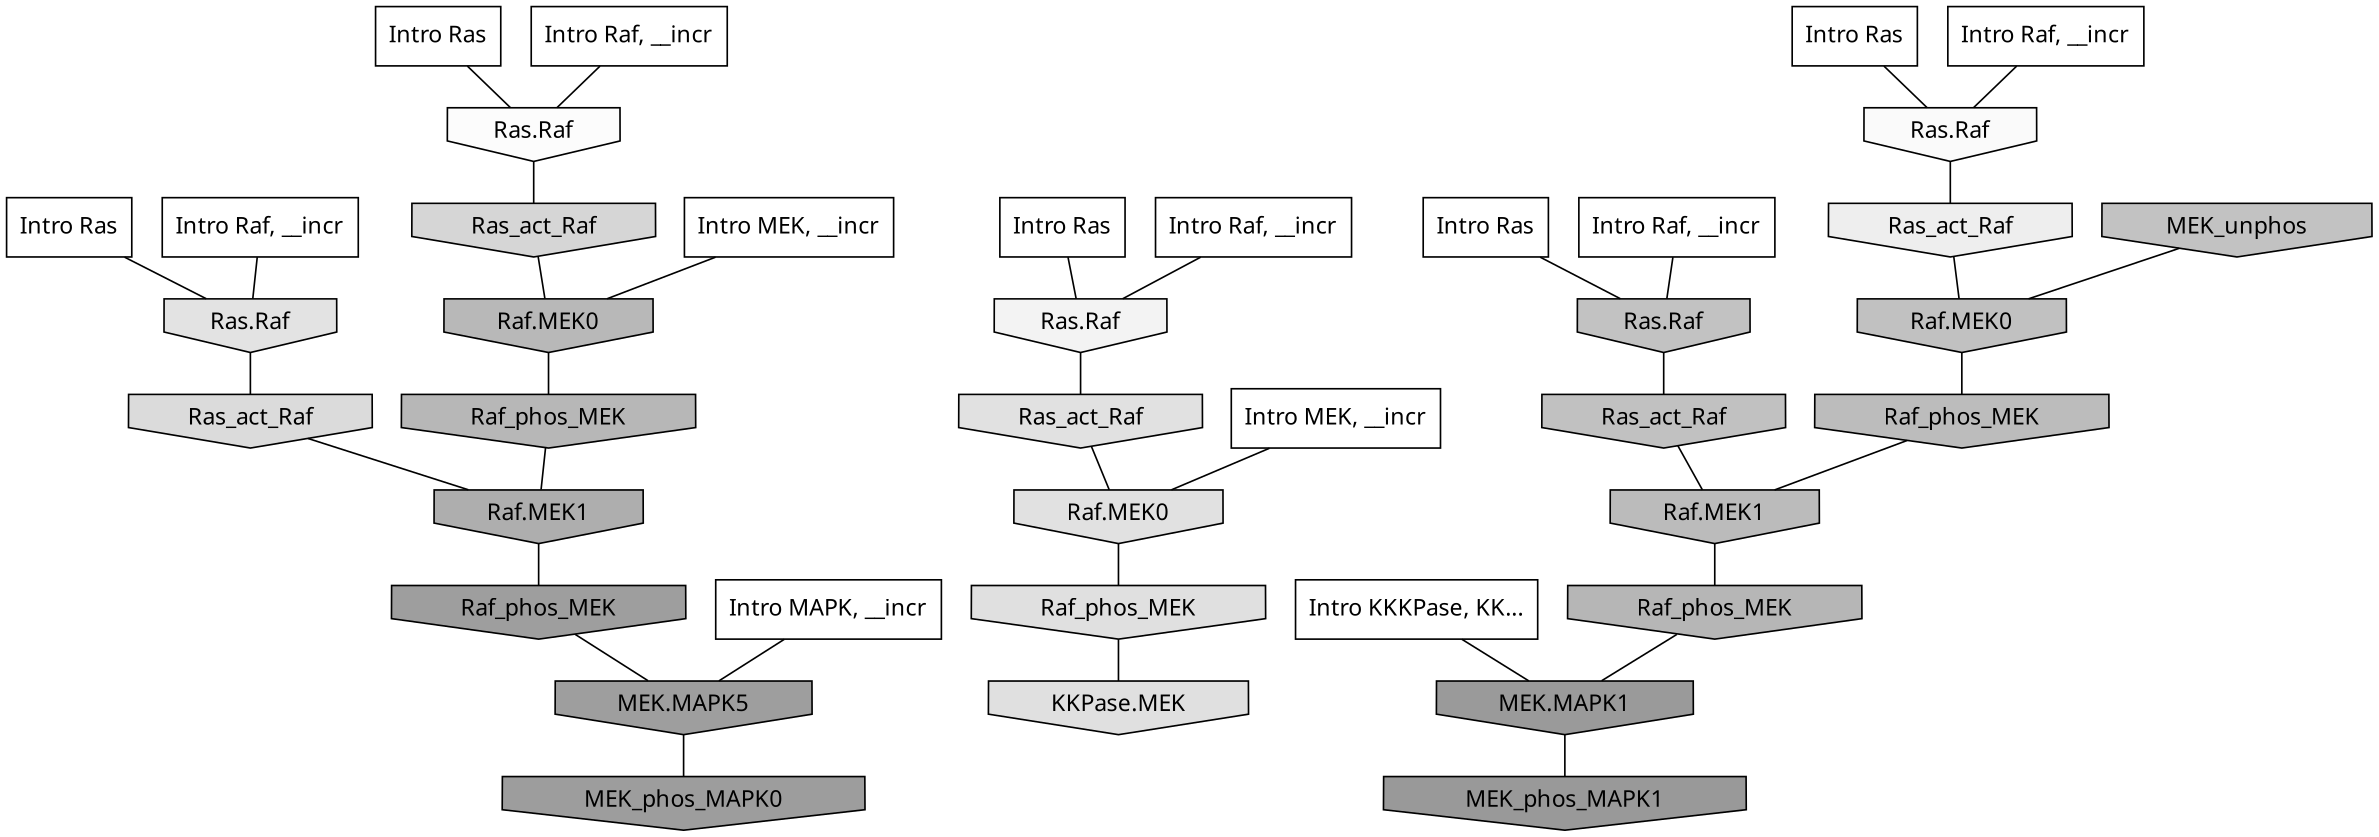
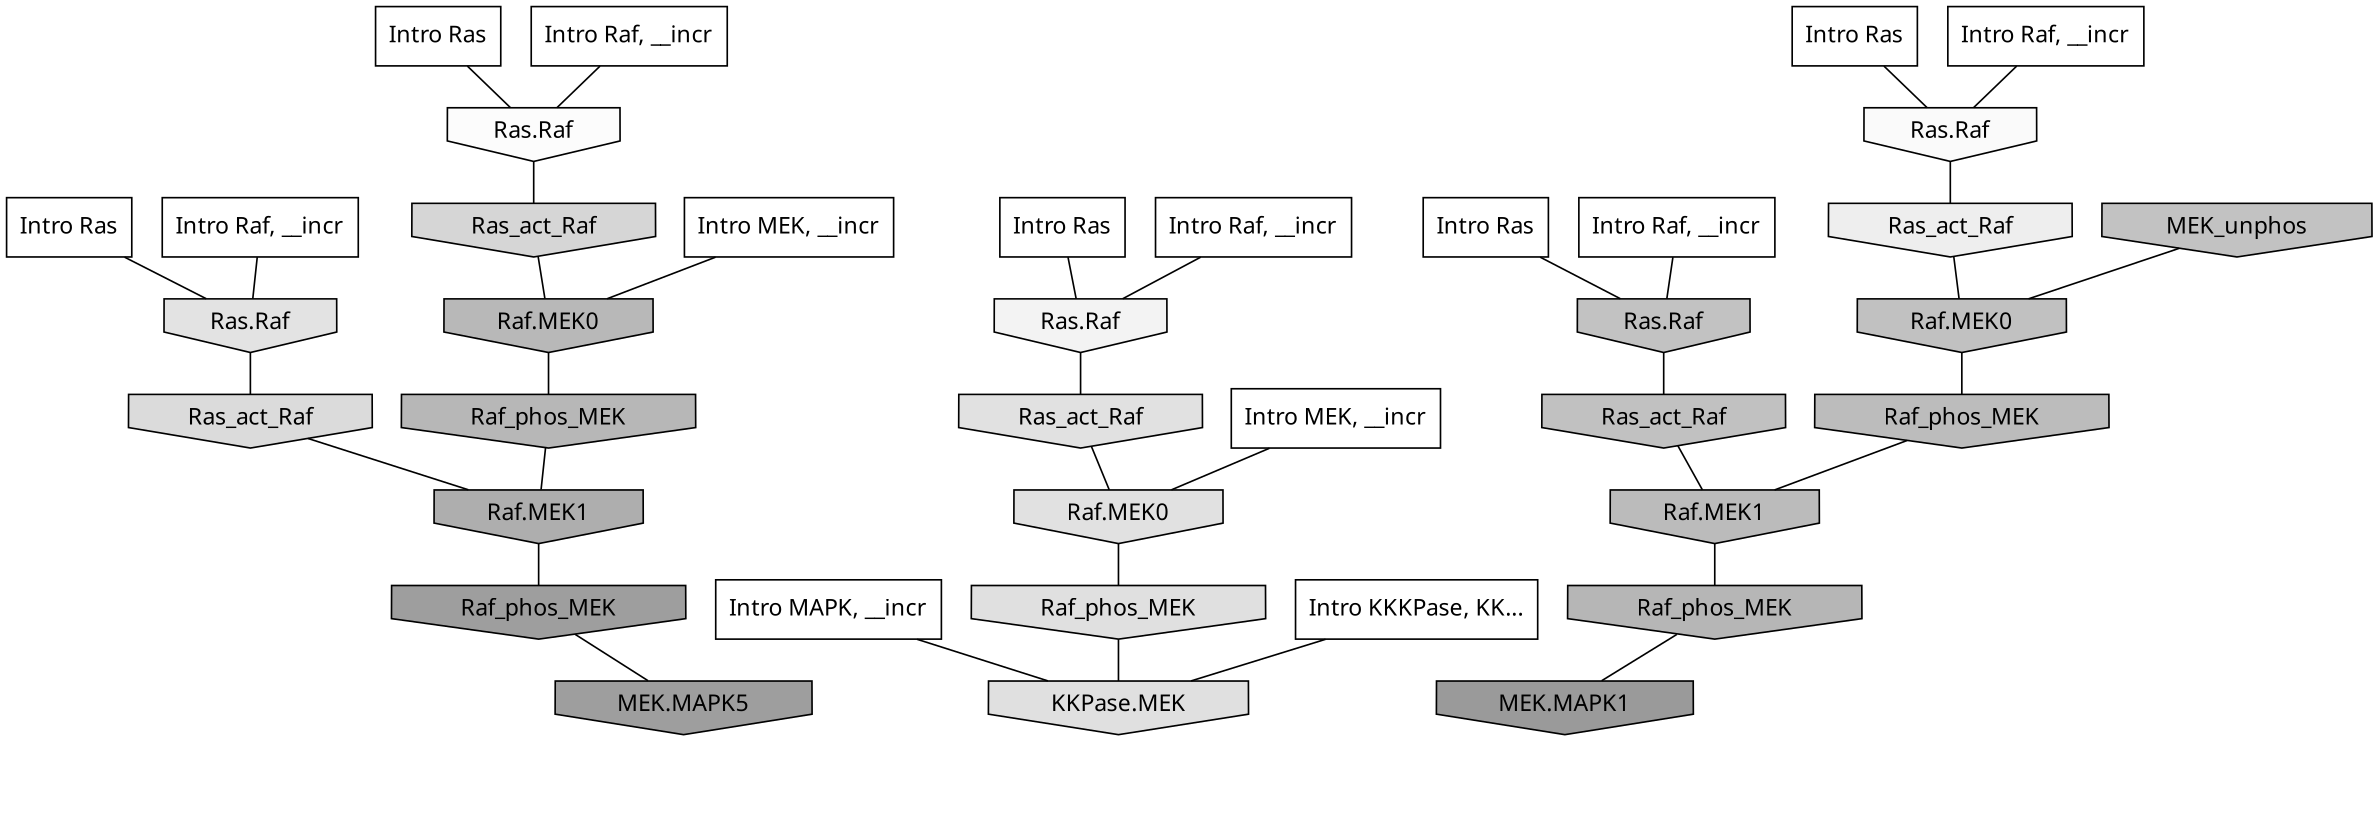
(752, 660) -> (983, 660)
(1495, 660) -> (1258, 660)
(684, 801) -> none
(1565, 801) -> none
